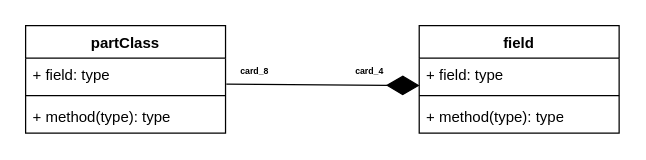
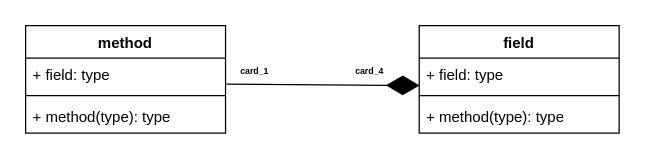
(126, 43) -> (126, 43)
(255, 69) -> (255, 69)
